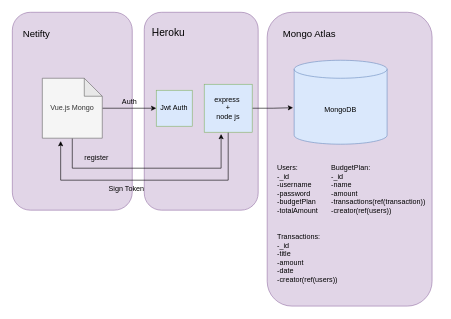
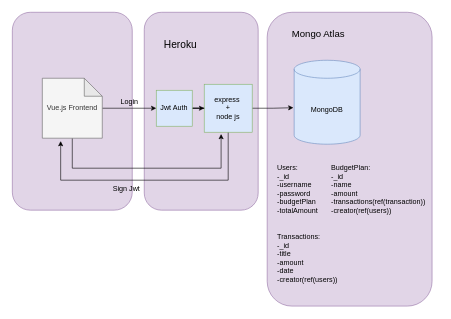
(36, 33) -> none
(168, 33) -> (180, 45)
(309, 33) -> (318, 33)
(130, 102) -> (130, 102)
(341, 102) -> (327, 102)
(72, 108) -> (72, 108)
none -> (200, 108)
(96, 158) -> none
(127, 189) -> (127, 189)
